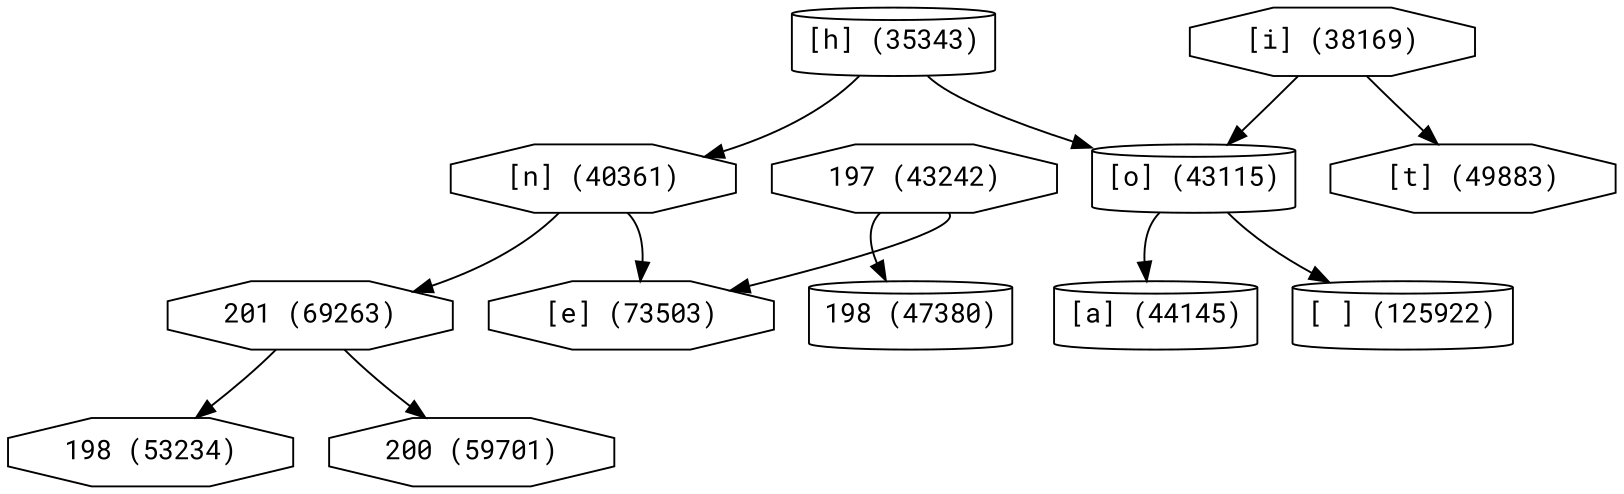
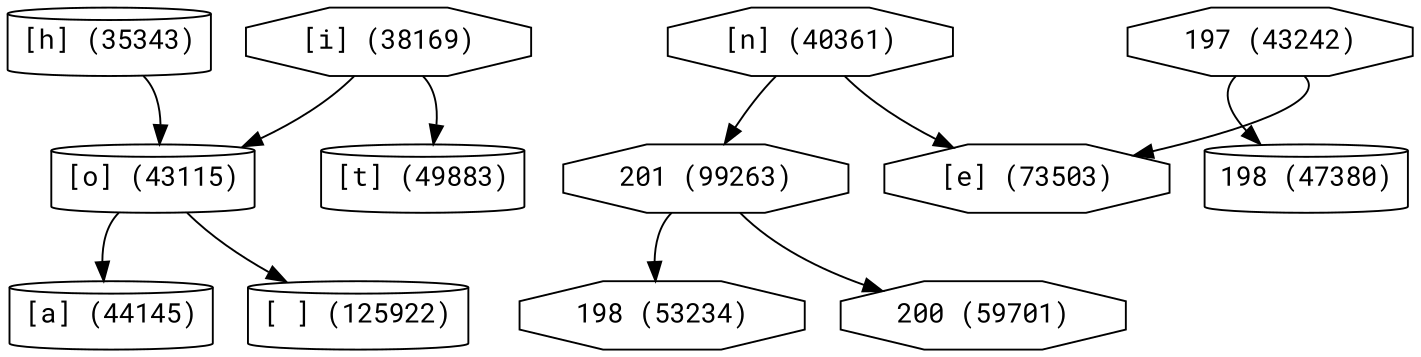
(796, 122) -> none
(1473, 179) -> (423, 179)
(310, 315) -> (706, 179)
